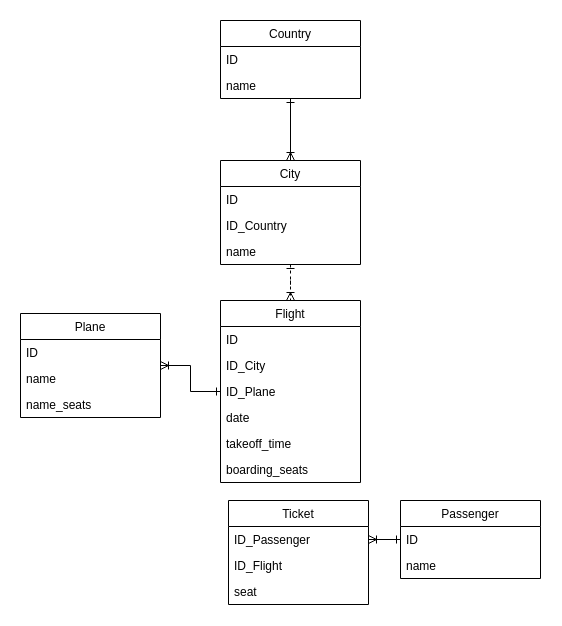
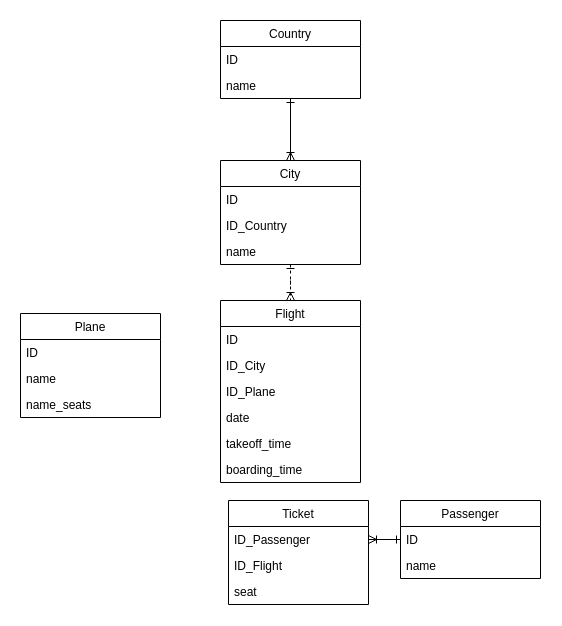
(191, 379) -> none
(271, 470) -> (267, 470)
